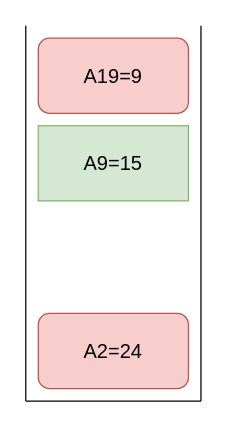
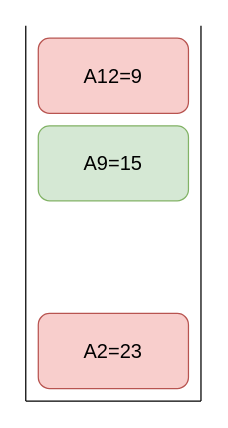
(113, 76) -> (113, 76)
(113, 163) -> (113, 163)
(113, 351) -> (113, 351)
